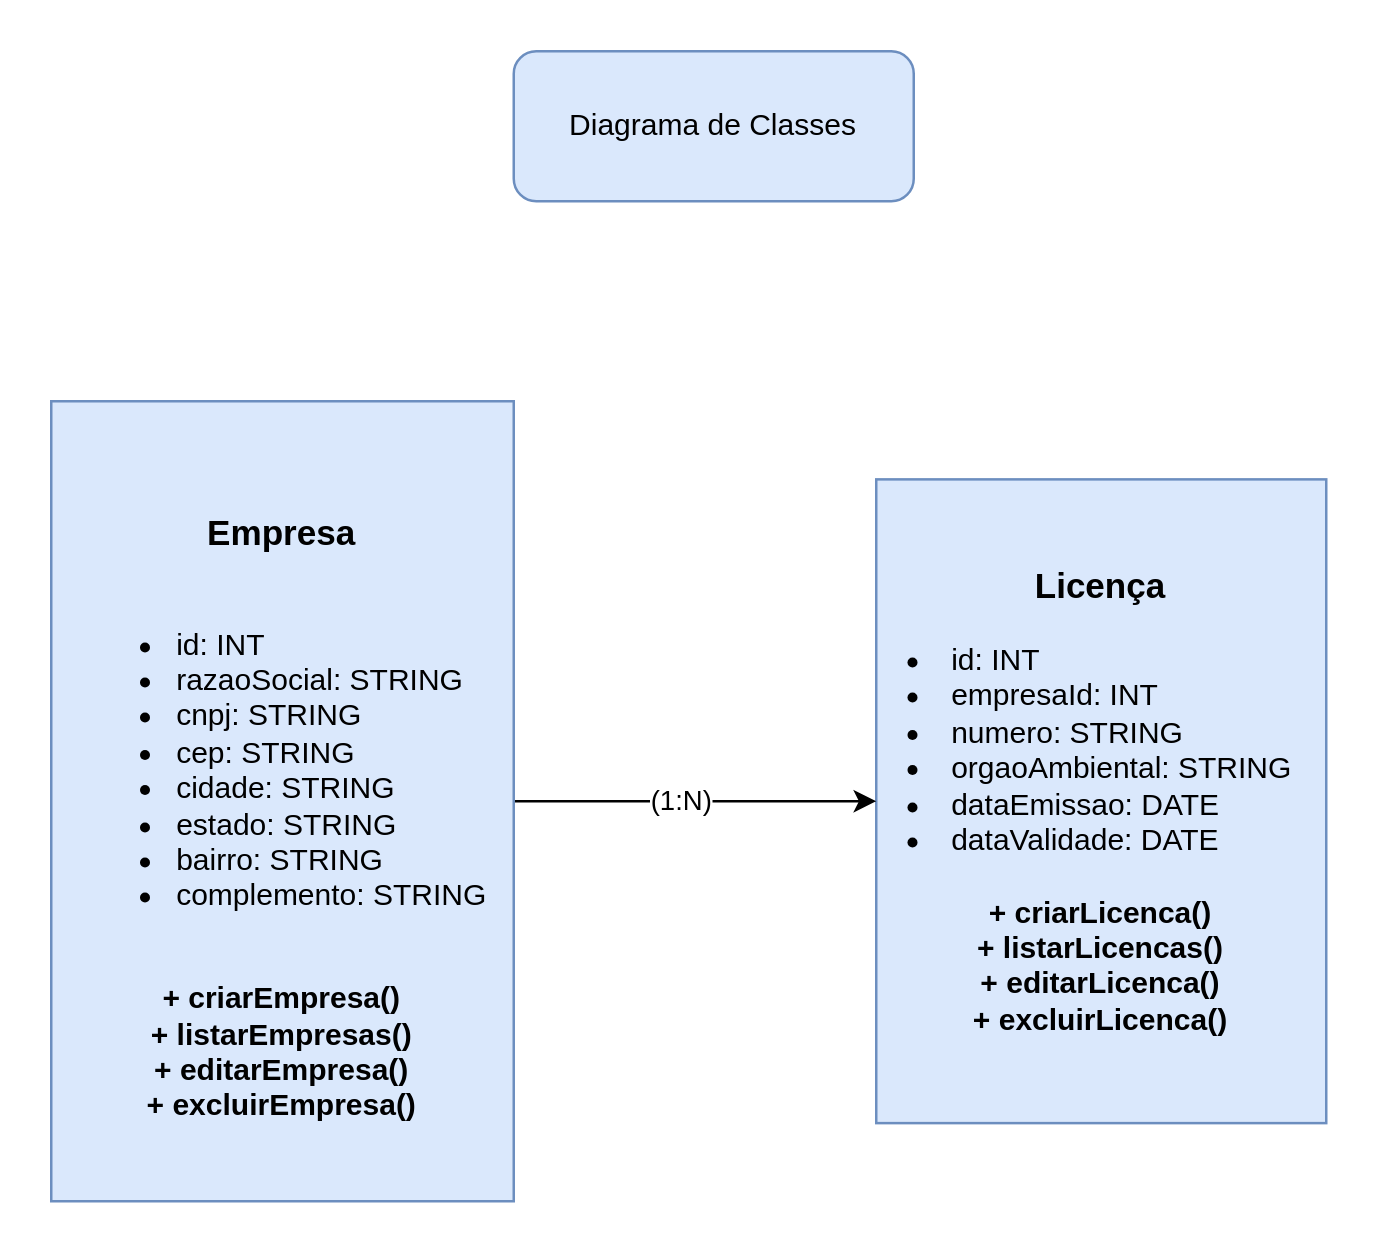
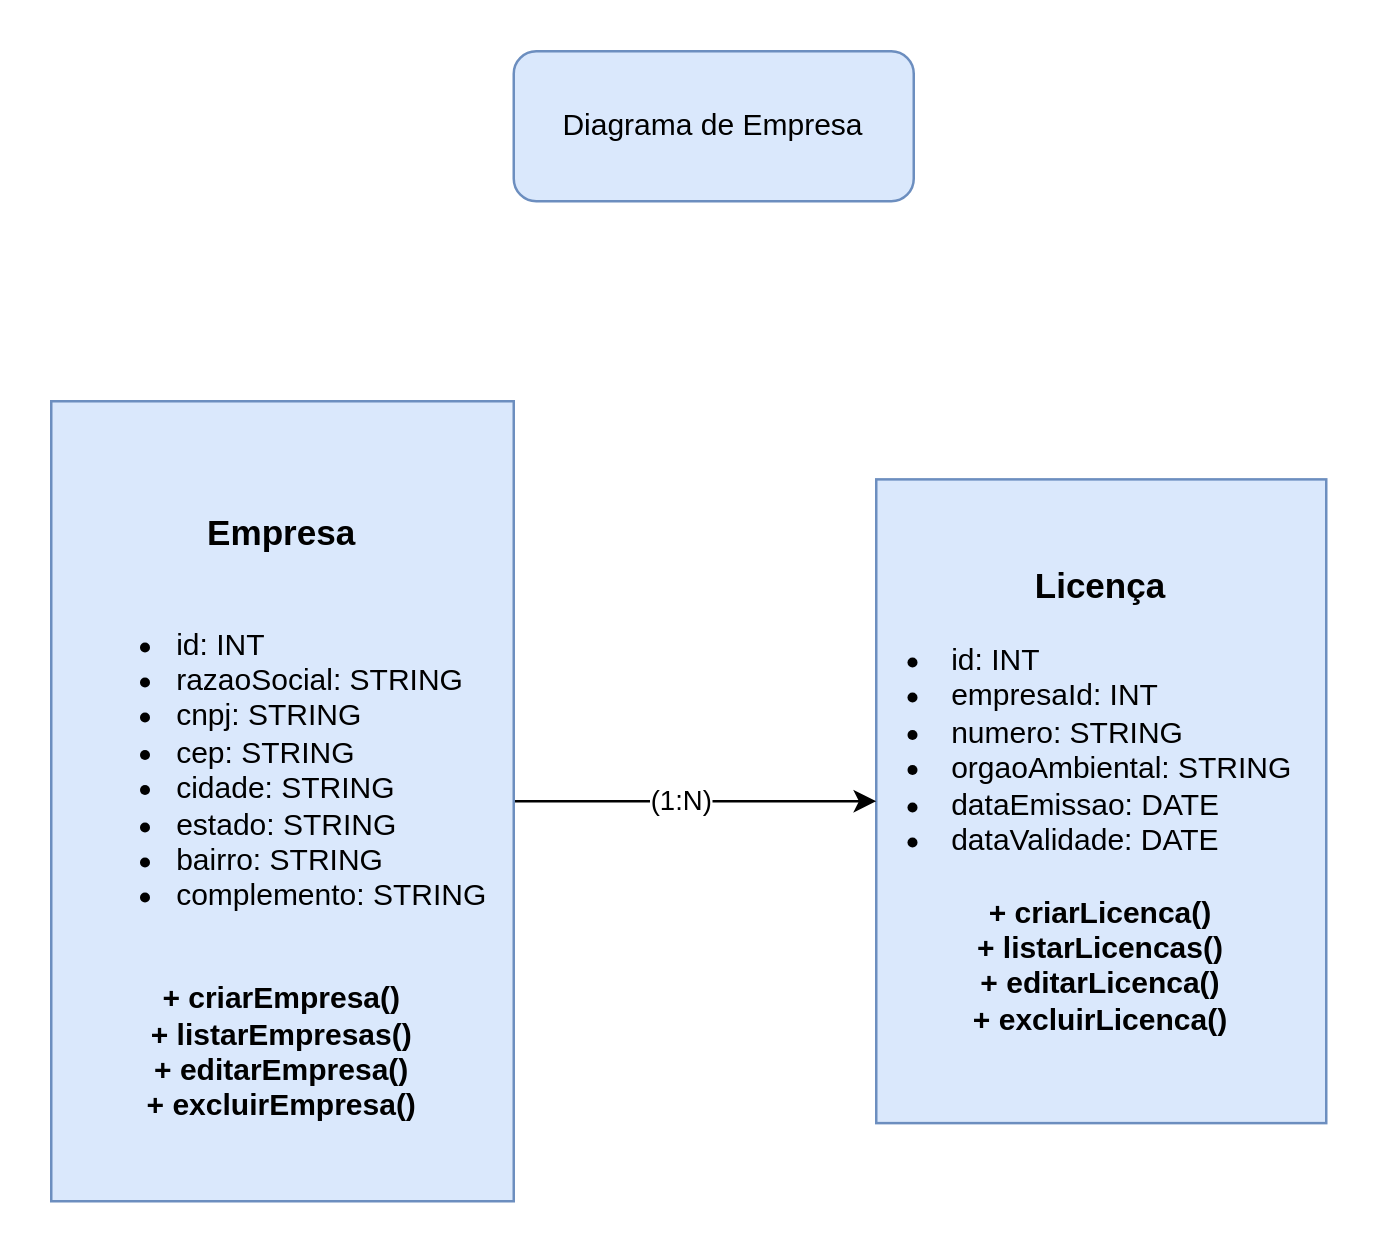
(714, 126) -> (714, 126)
